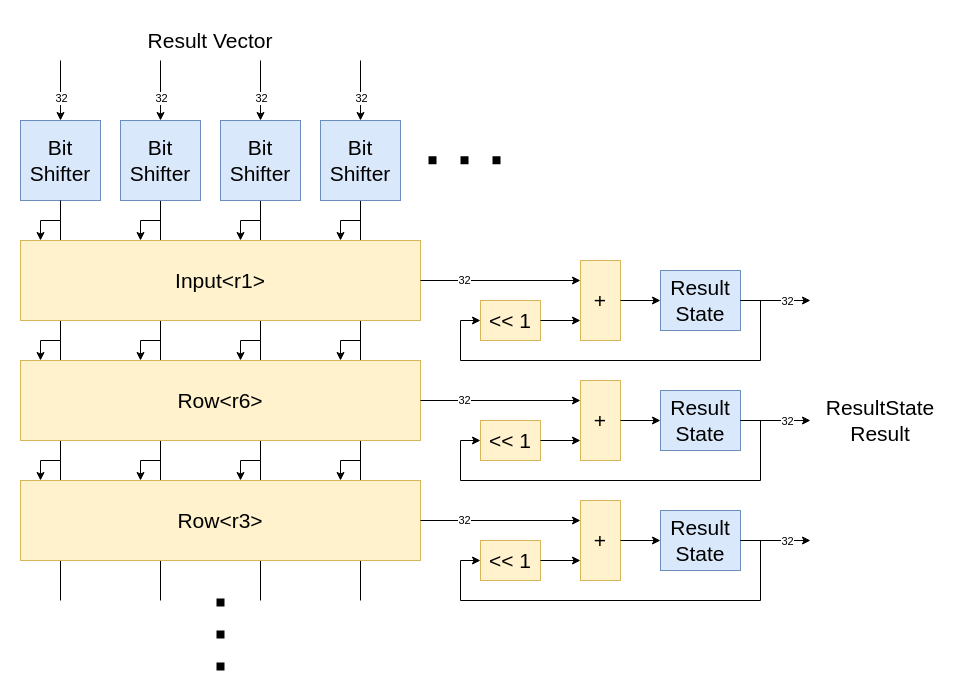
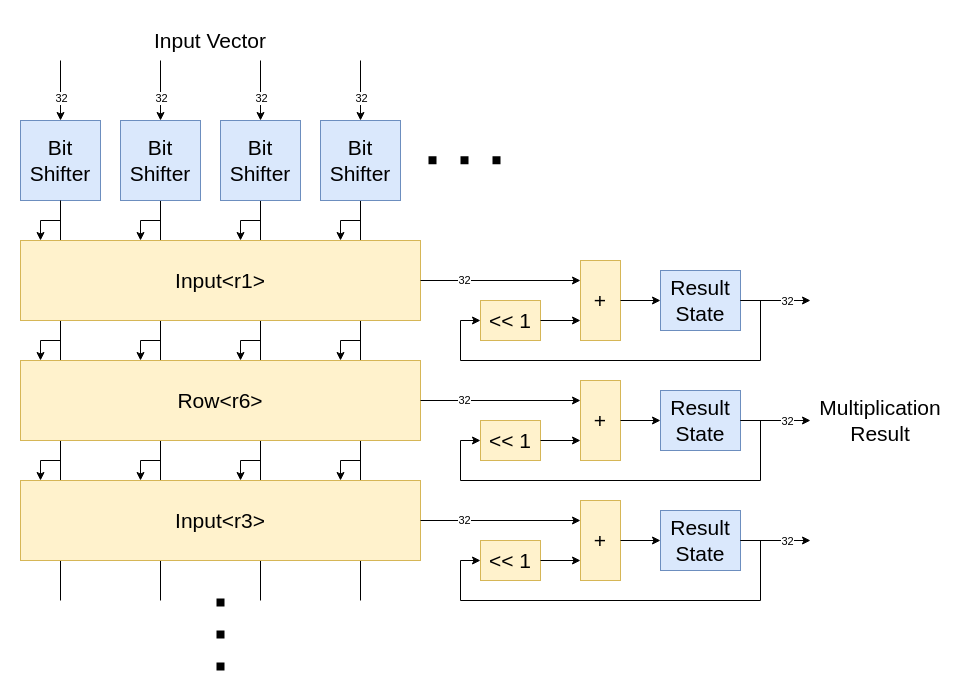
(211, 41) -> (211, 41)
(881, 421) -> (881, 421)
(221, 521) -> (221, 521)
